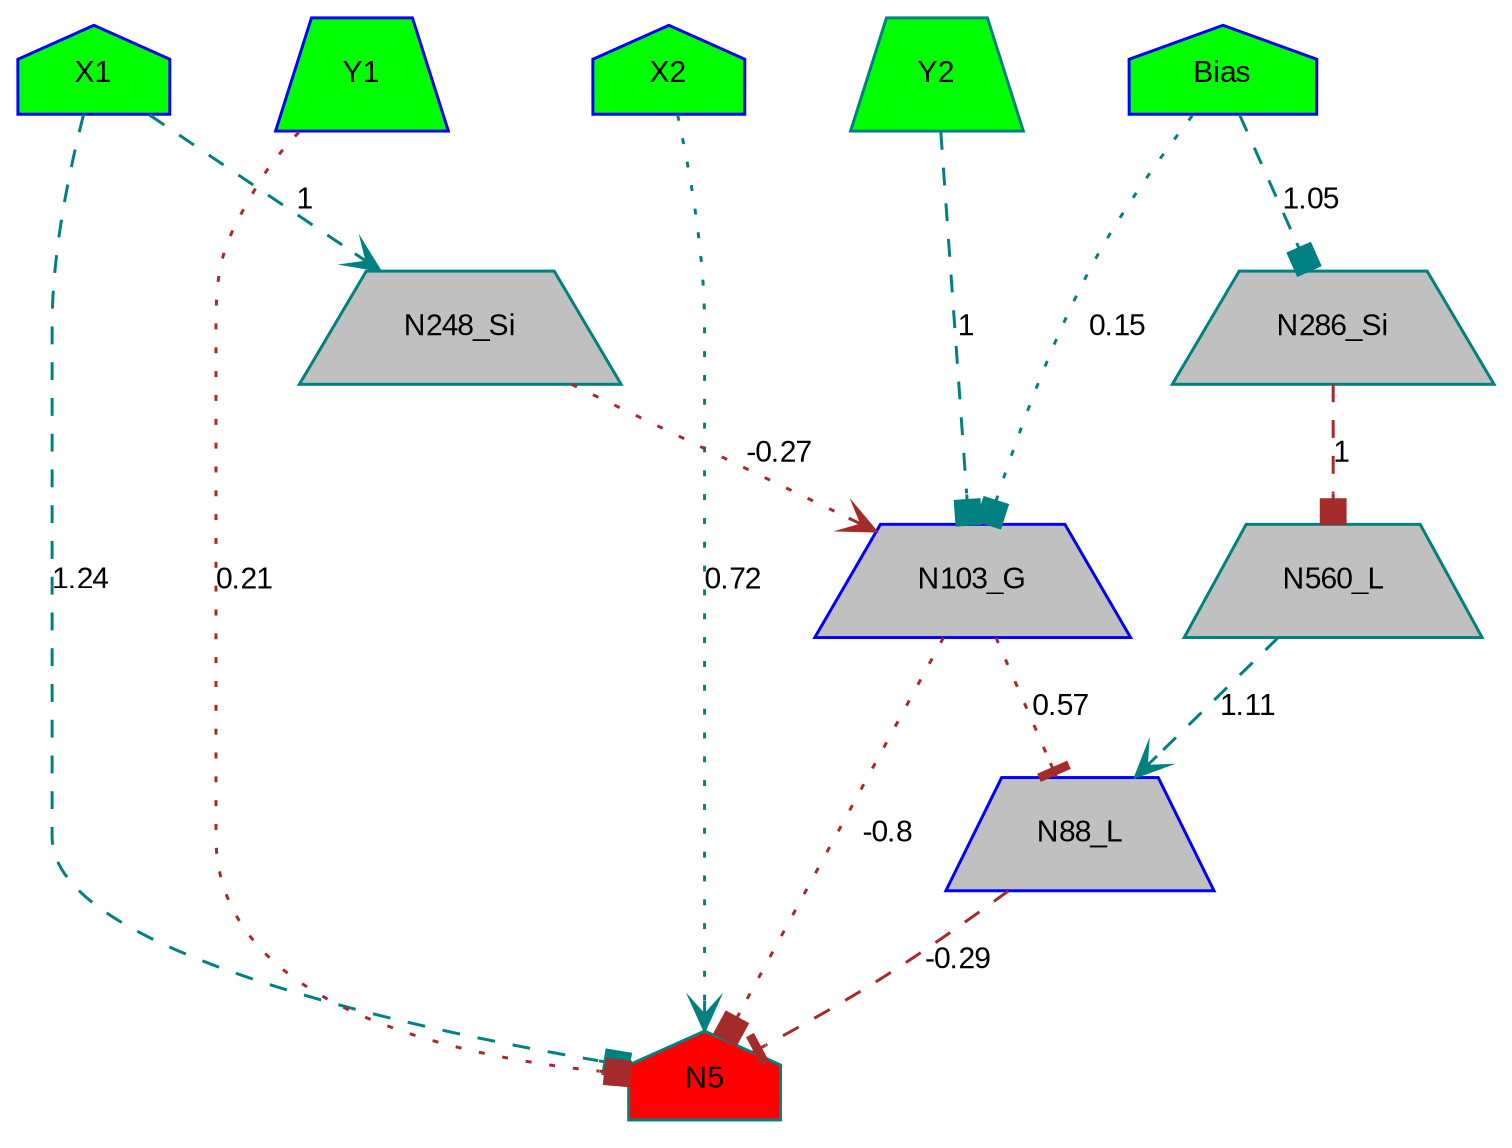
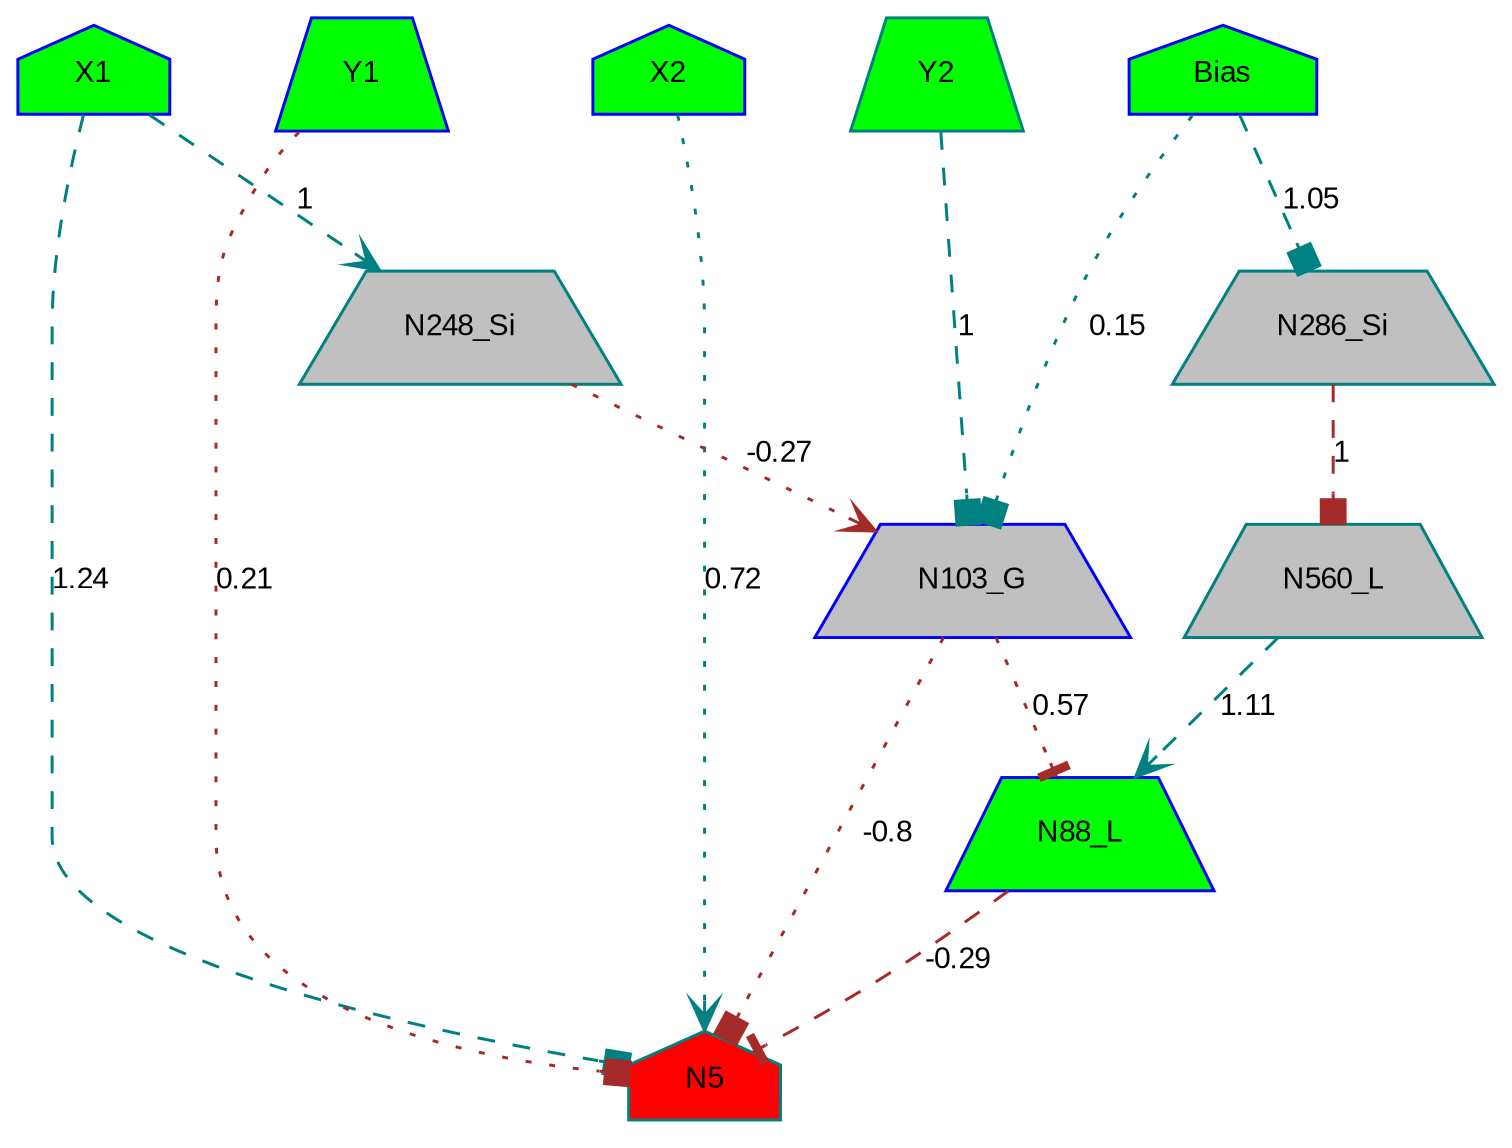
(1080, 834) -> (1080, 834)
